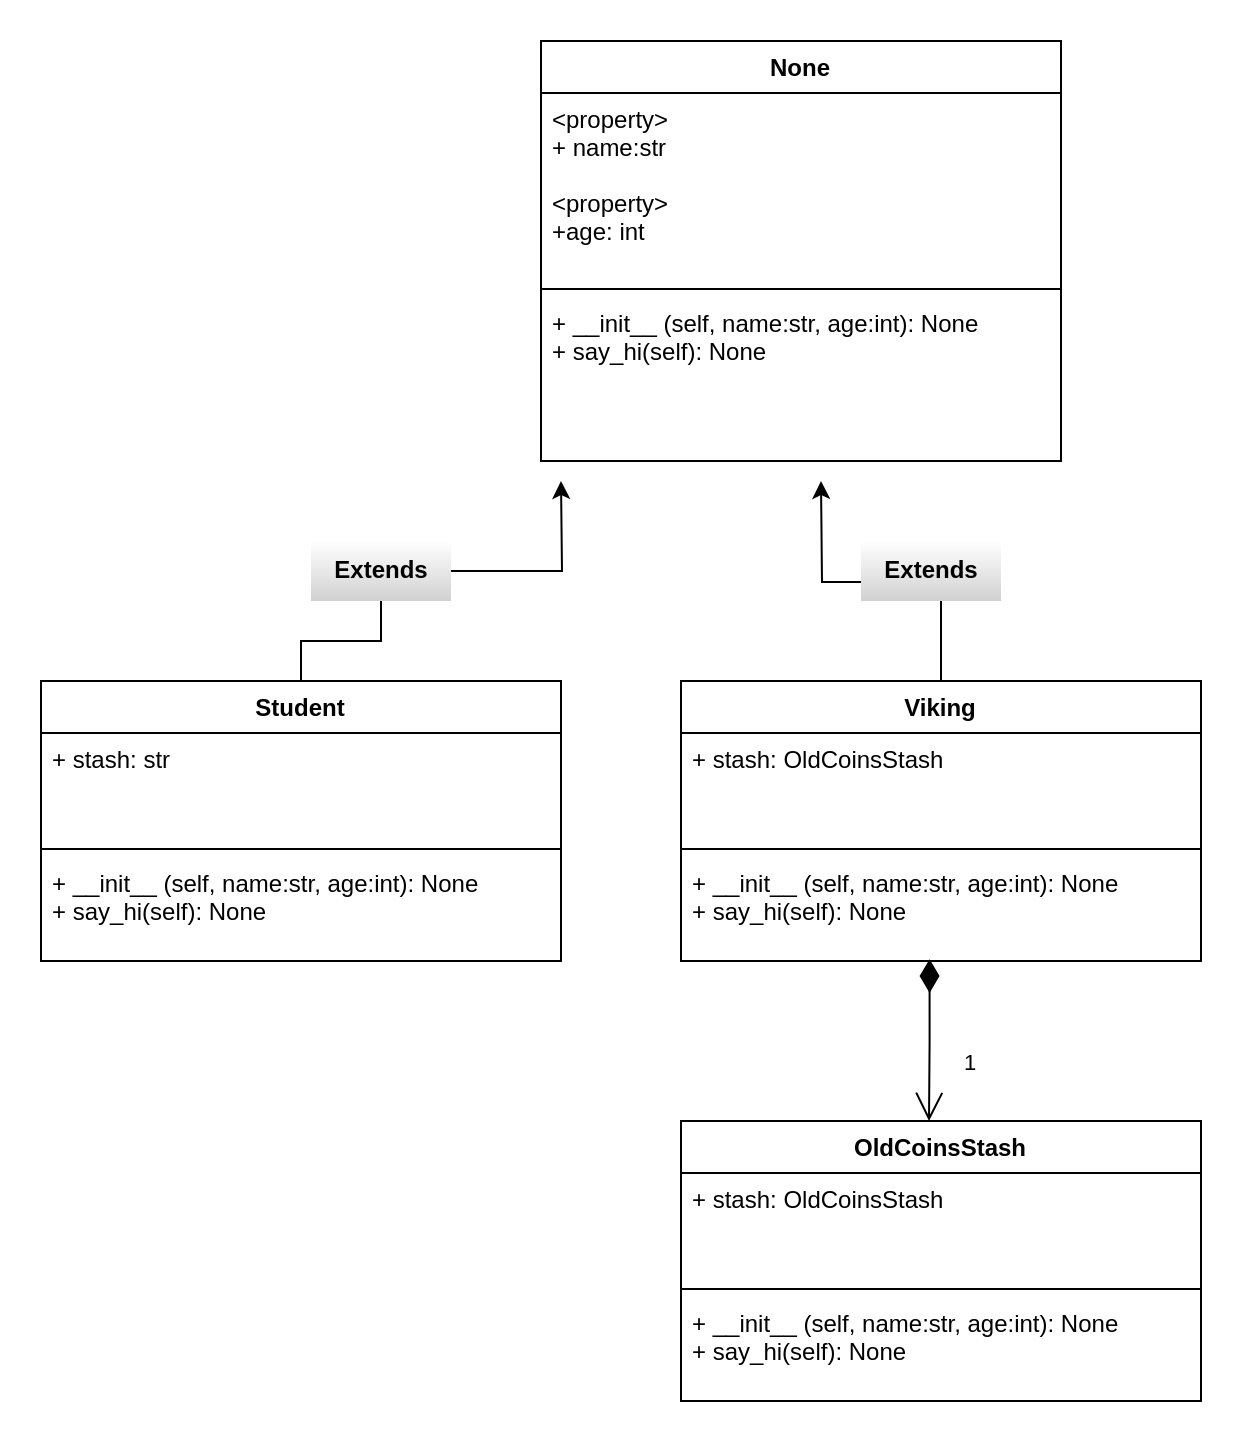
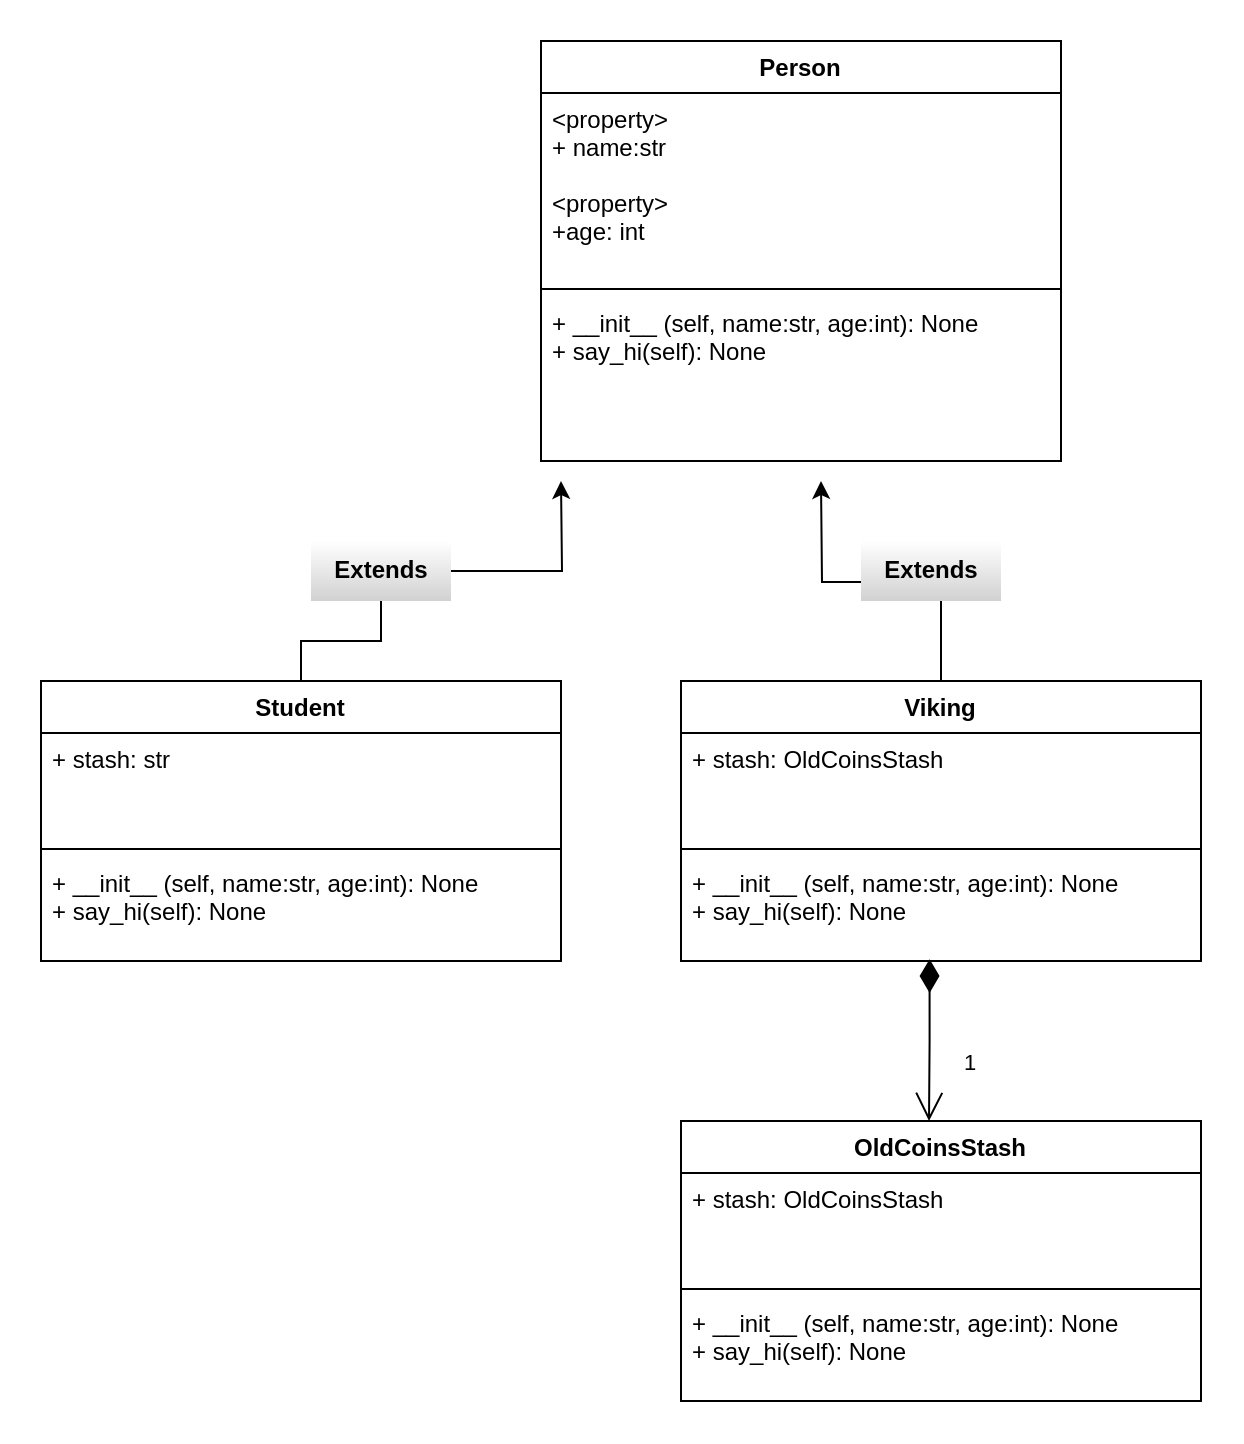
(800, 68) -> (800, 68)
